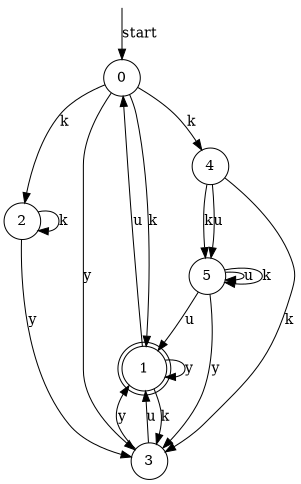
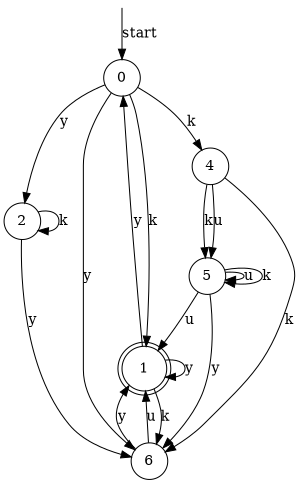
(65, 122) -> (65, 122)
(138, 221) -> (138, 221)
(149, 461) -> (149, 461)
